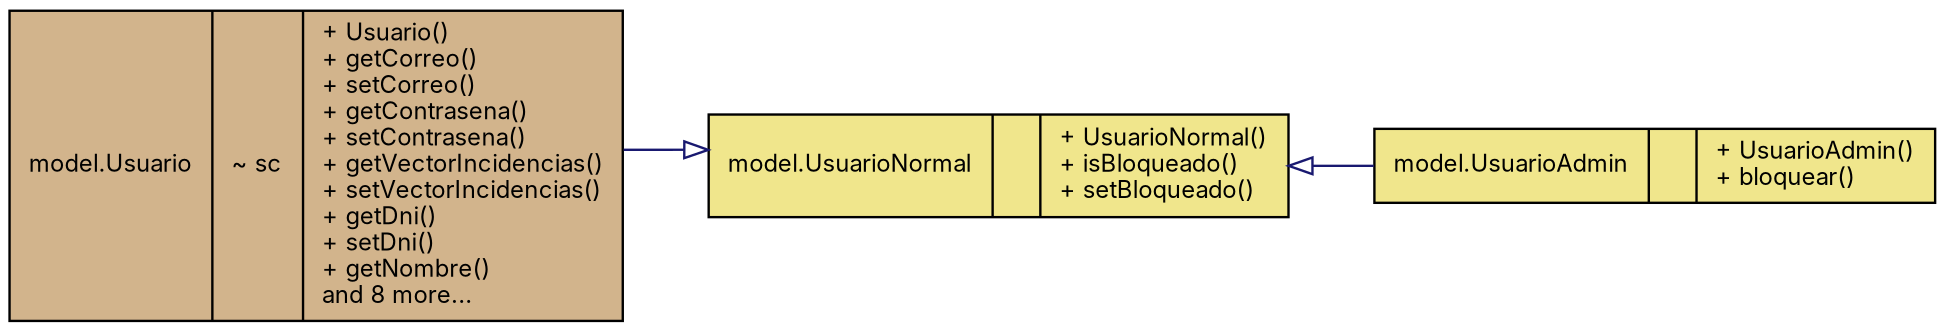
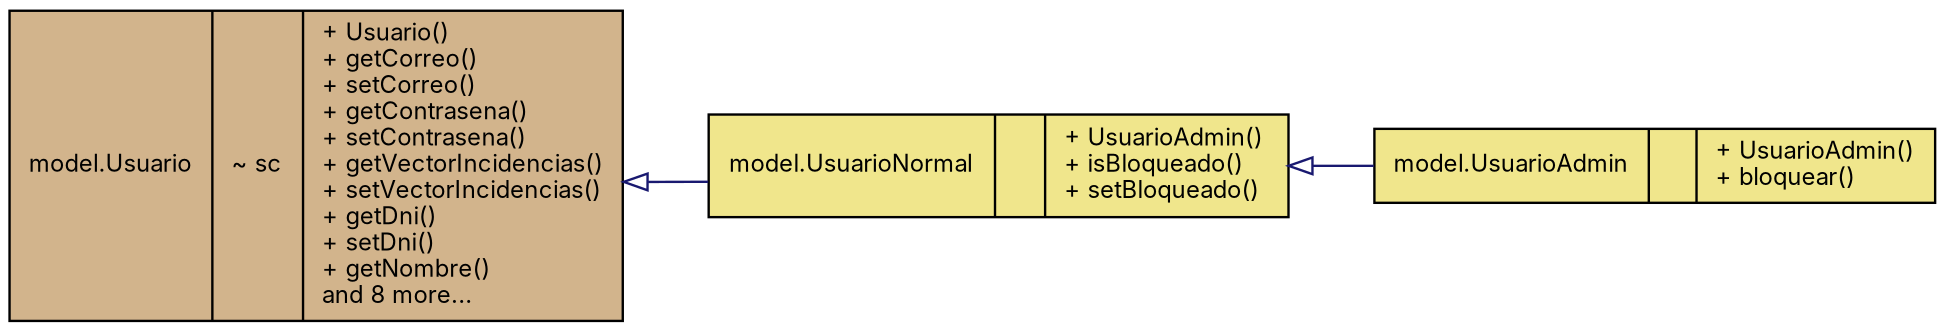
(1164, 138) -> (1164, 138)
(654, 150) -> (678, 182)
